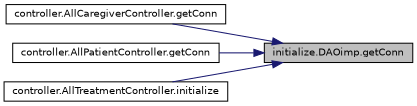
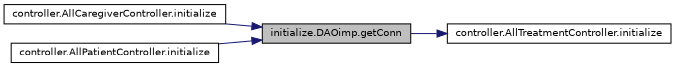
(116, 14) -> (115, 14)
(116, 53) -> (115, 53)
(222, 73) -> (424, 34)
